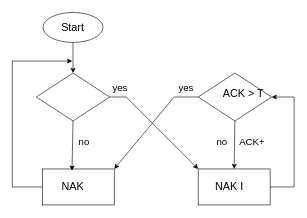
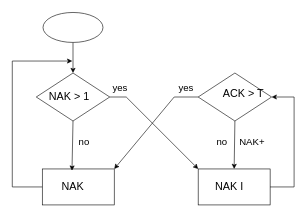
(73, 27) -> none
none -> (69, 97)
(252, 142) -> (252, 142)
